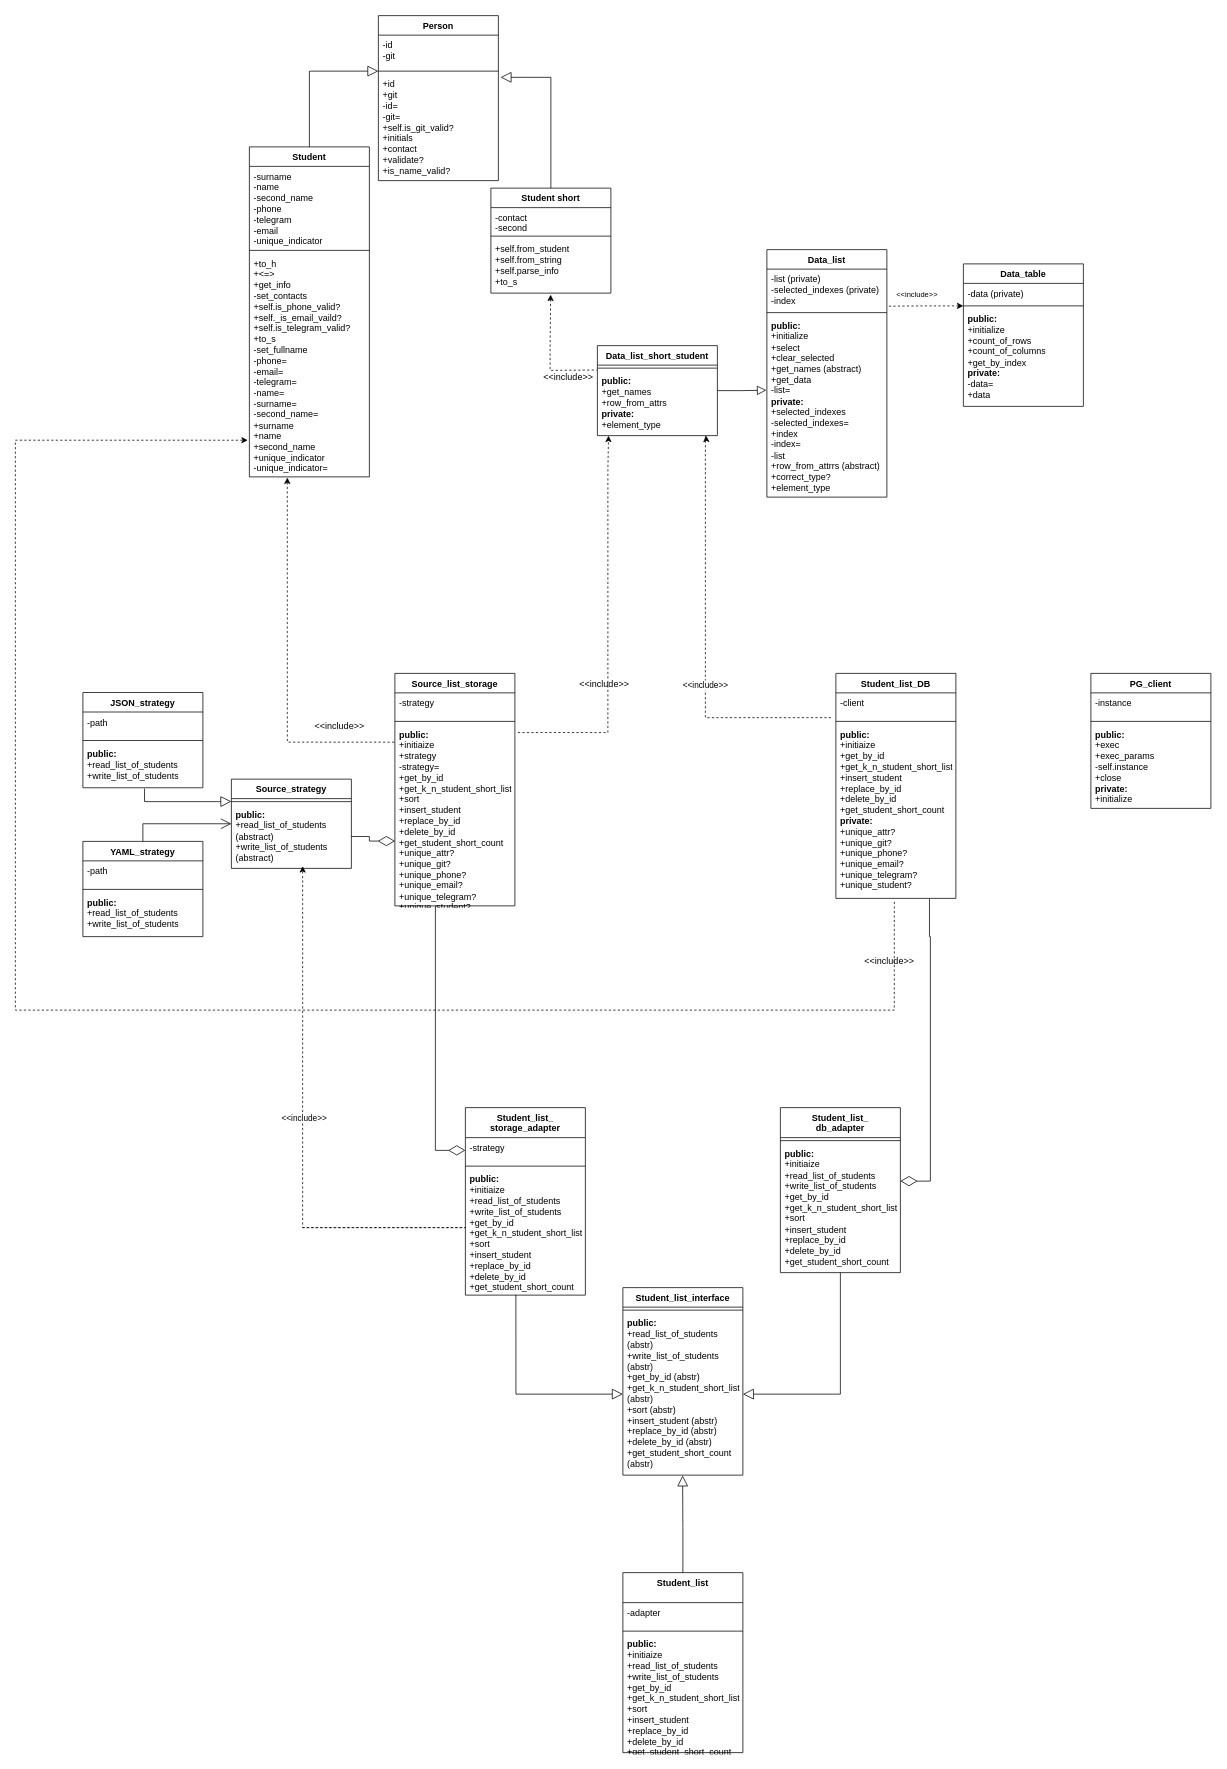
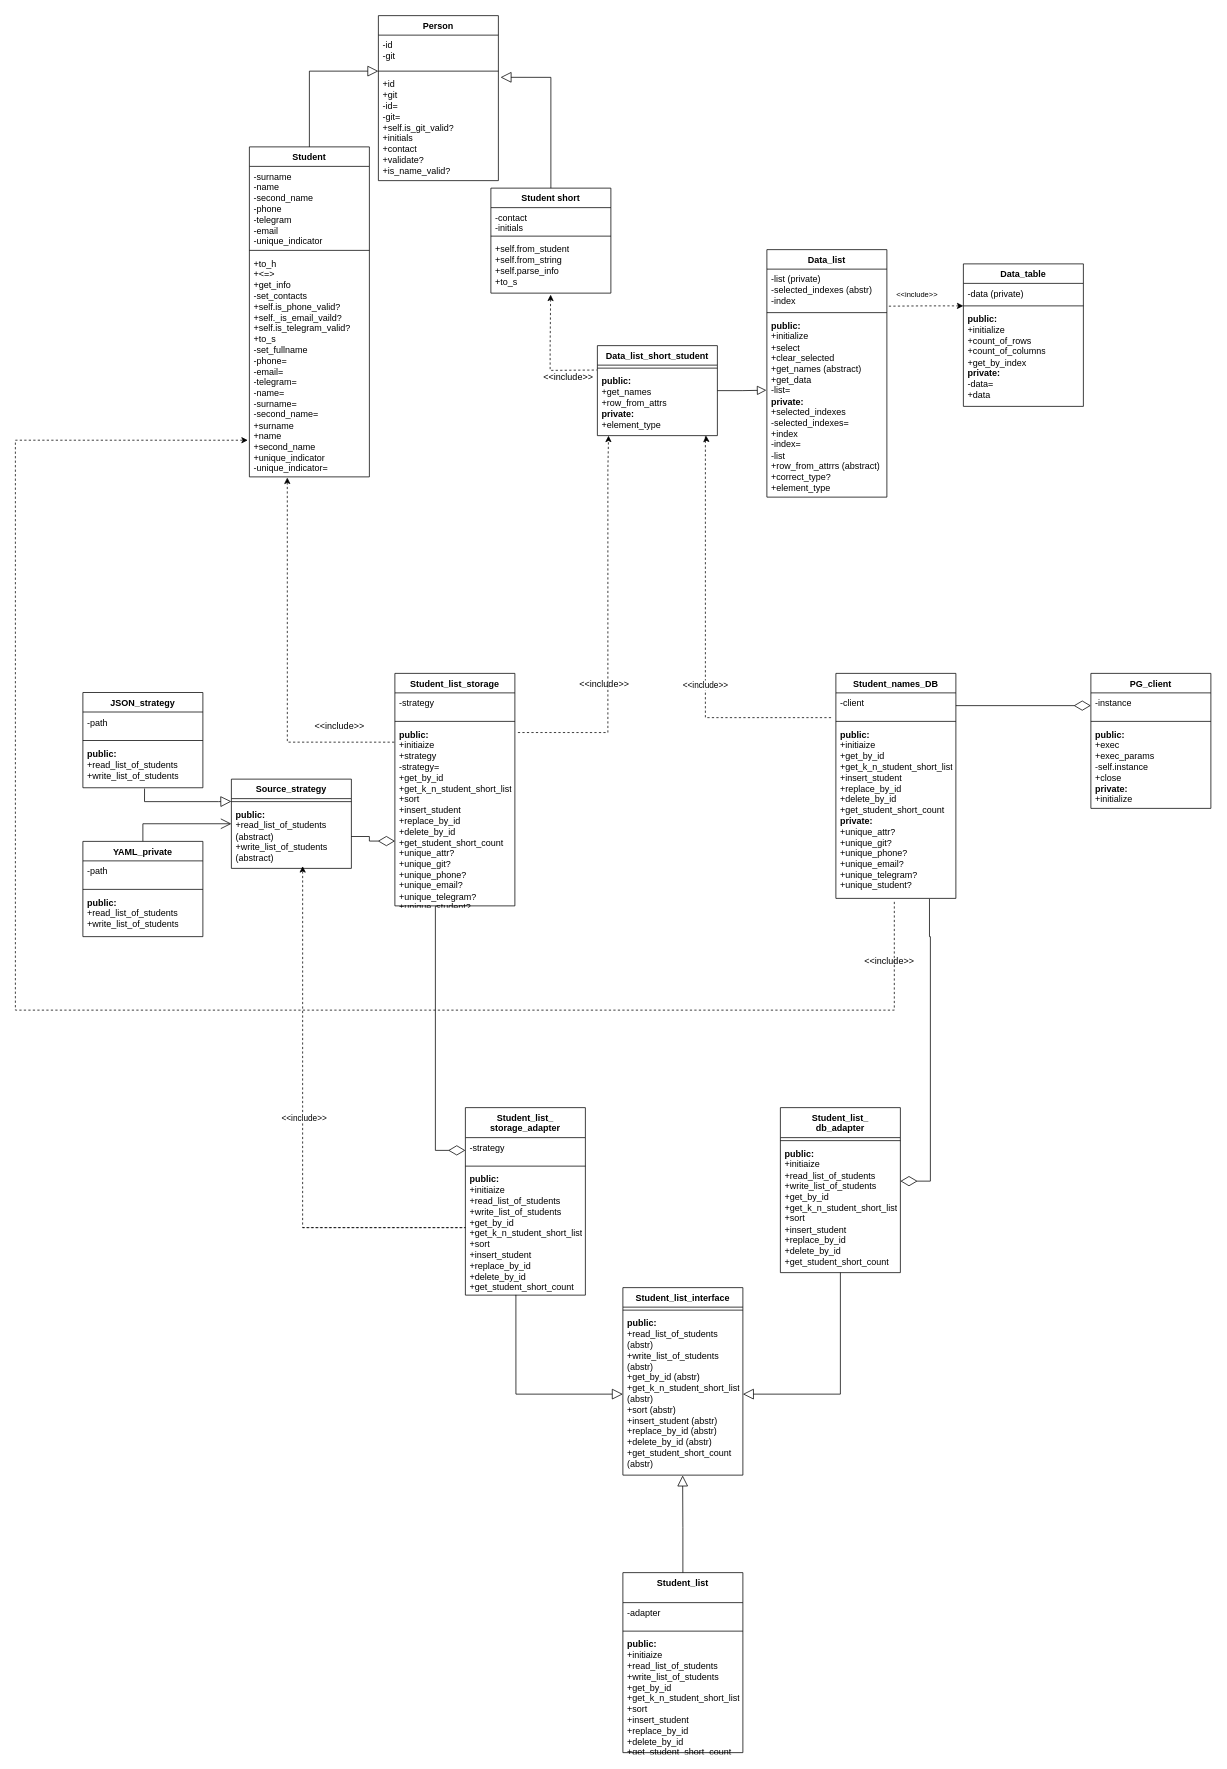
(516, 223) -> (516, 223)
(828, 296) -> (828, 296)
(455, 684) -> (455, 684)
(896, 684) -> (896, 684)
none -> (1015, 705)
(143, 852) -> (143, 852)
